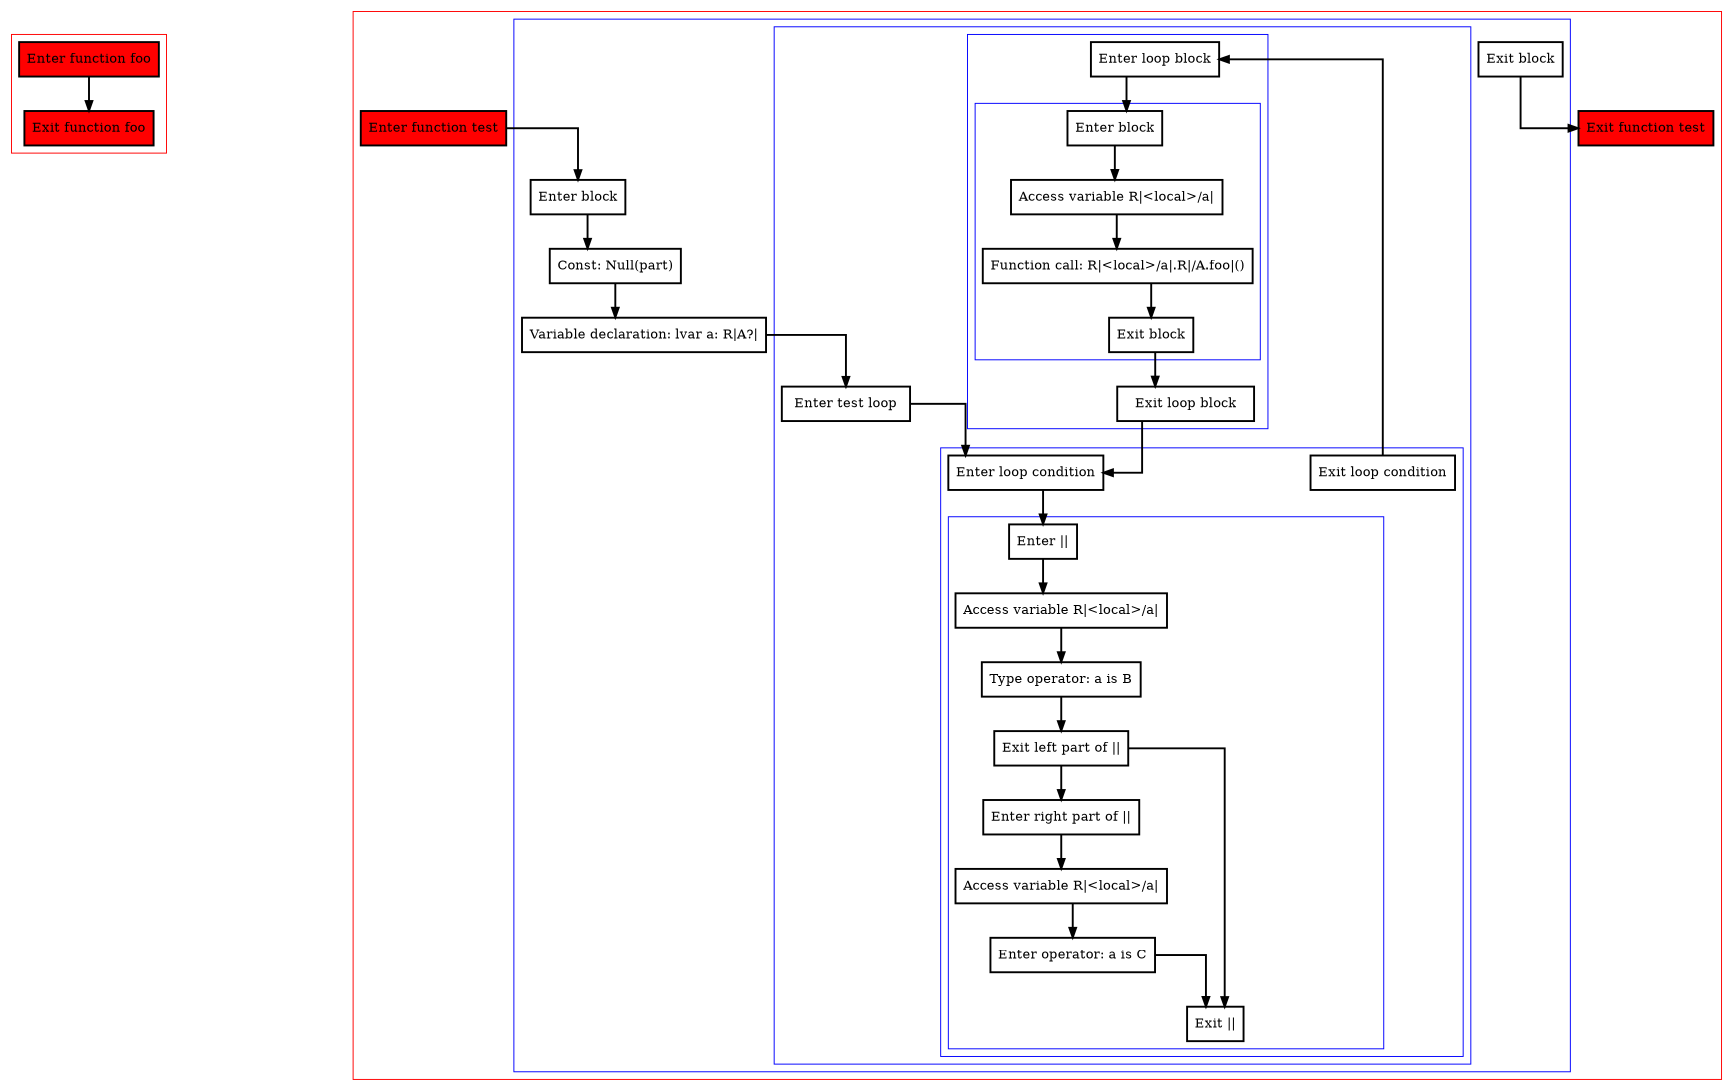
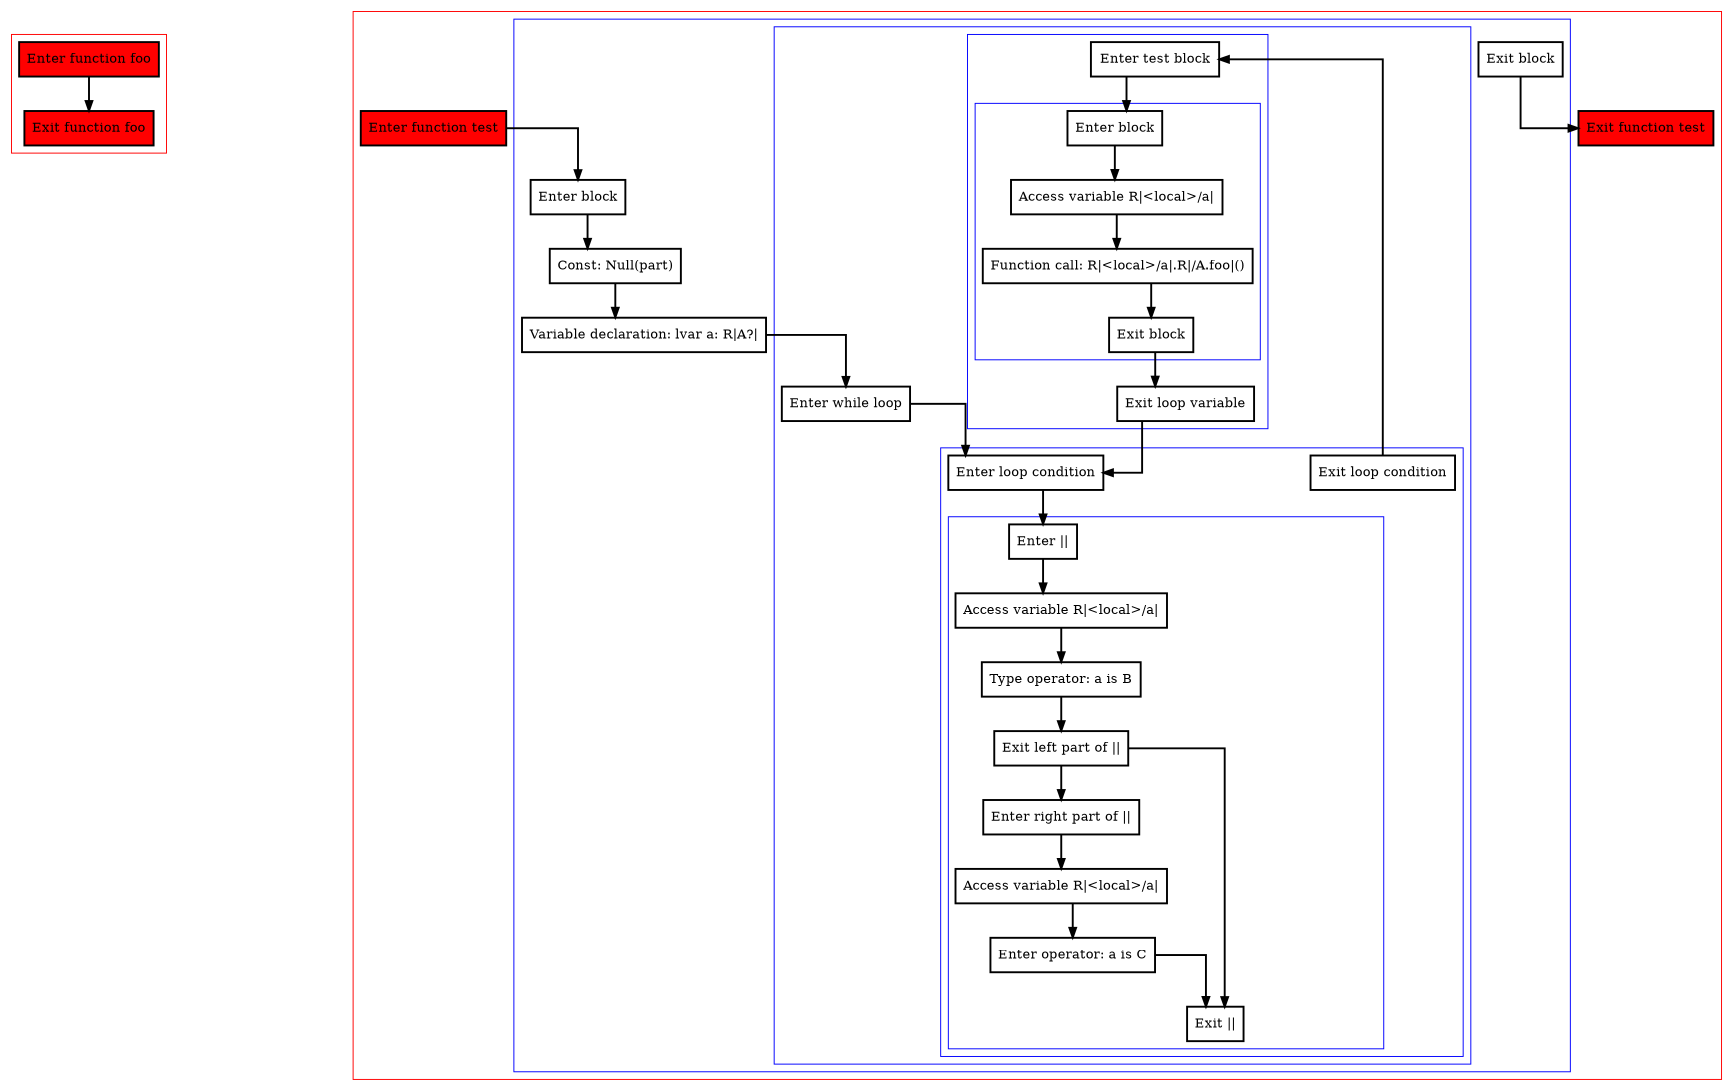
(1155, 59) -> (1155, 59)
(846, 404) -> (846, 404)
(1186, 404) -> (1186, 404)
